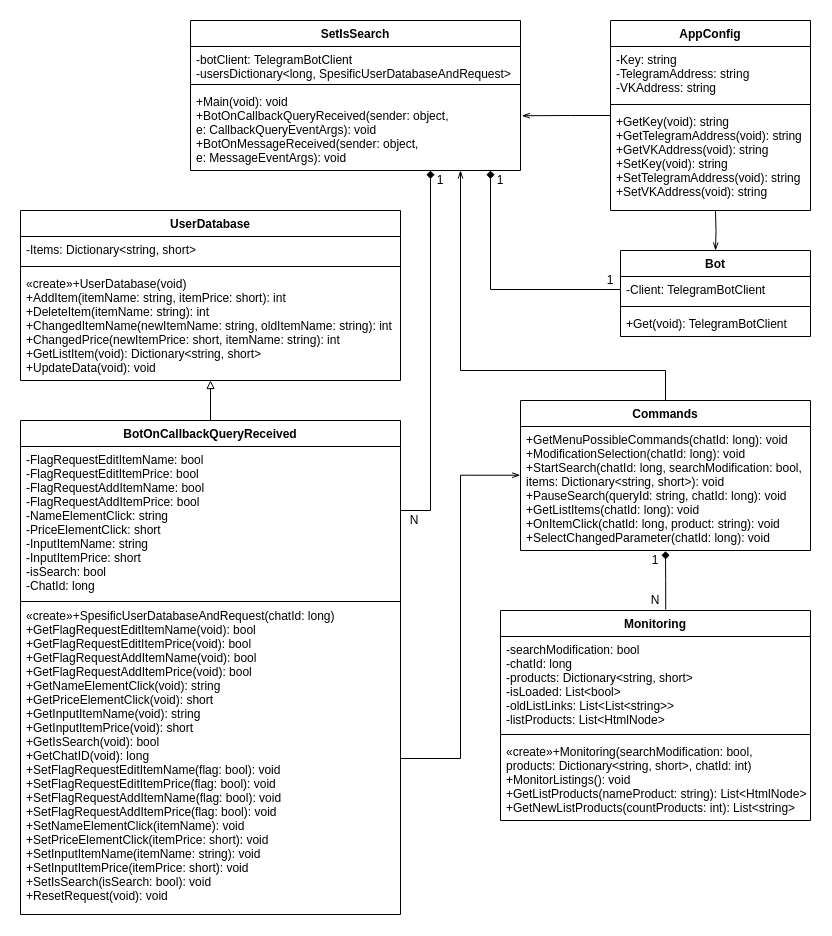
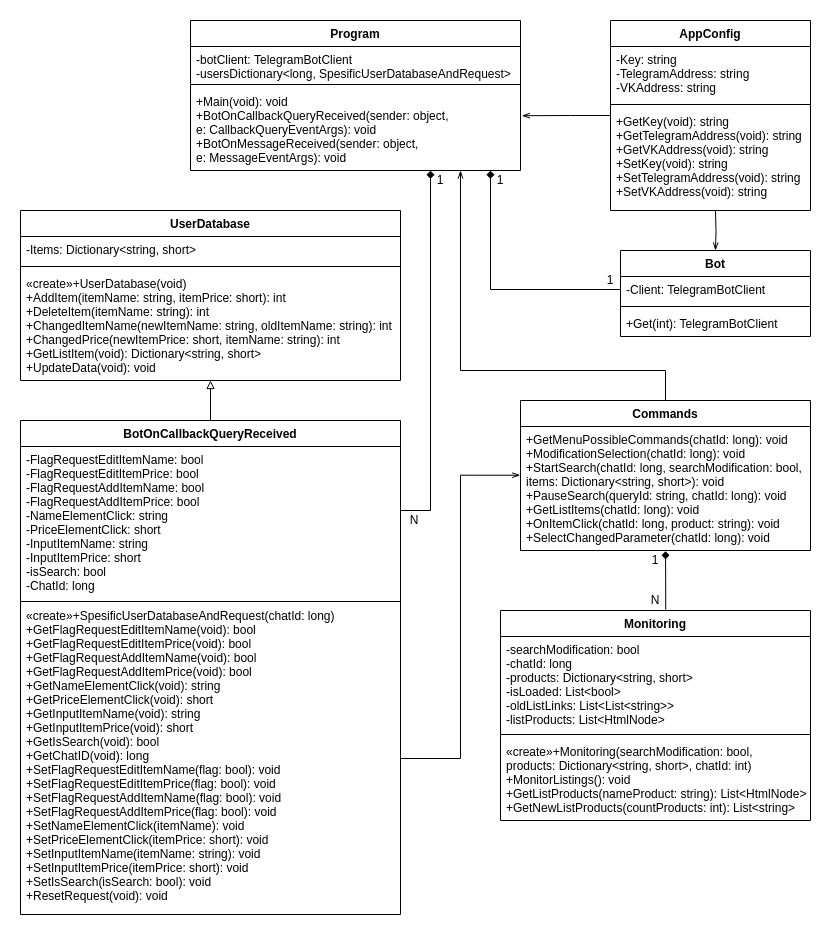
(355, 34) -> (355, 34)
(714, 324) -> (711, 324)
